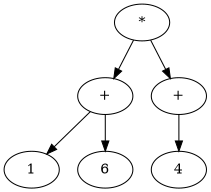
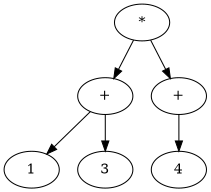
(105, 170) -> (105, 170)
